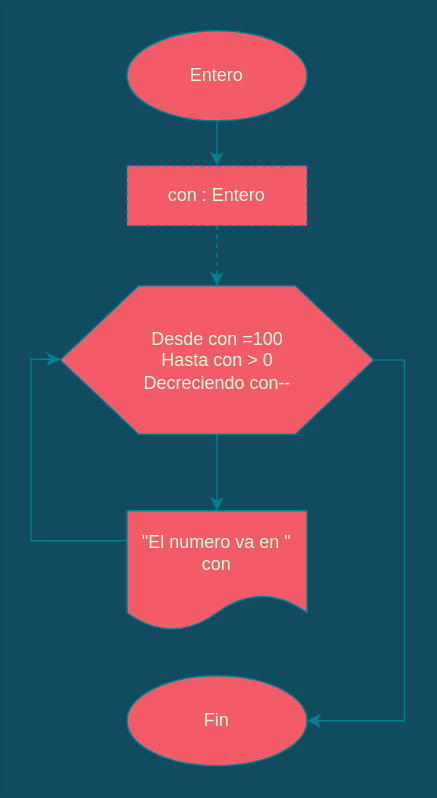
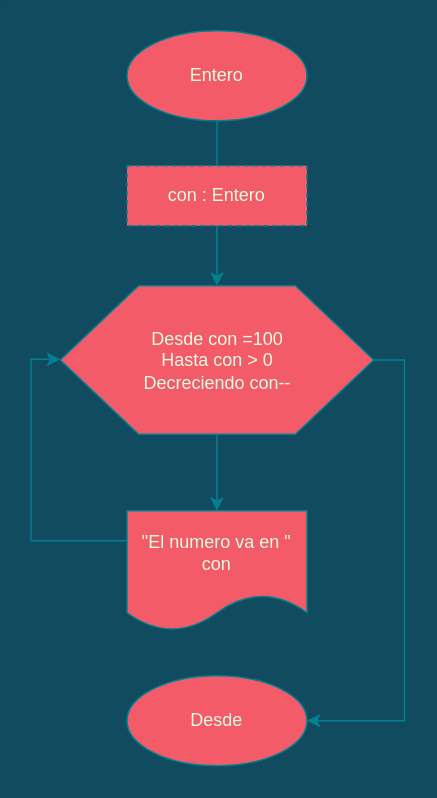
(217, 154) -> (217, 158)
(217, 250) -> (217, 250)
(217, 721) -> (217, 721)
